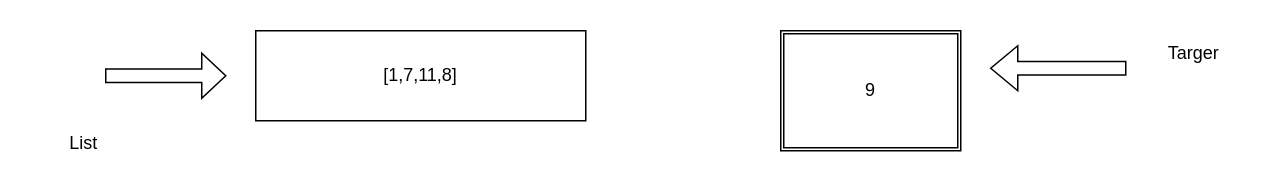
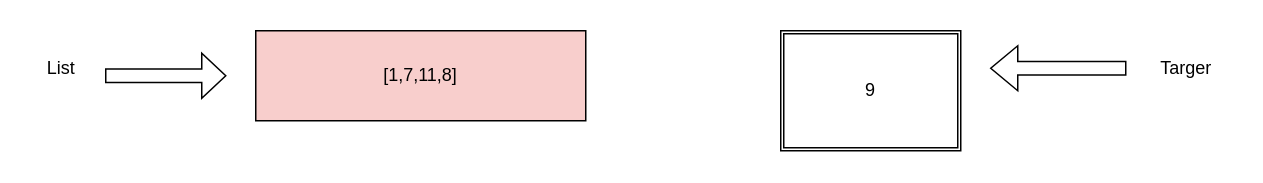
(1193, 53) -> (1186, 68)
(421, 76) -> (421, 76)
(83, 143) -> (61, 68)
